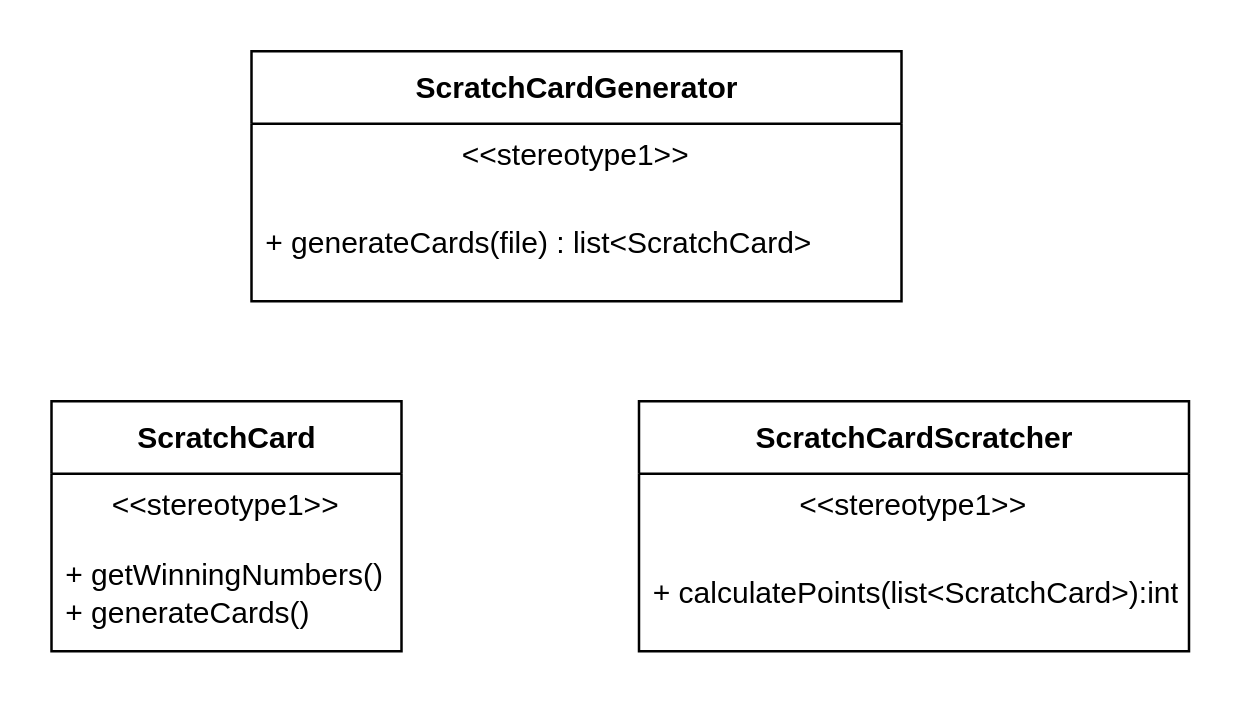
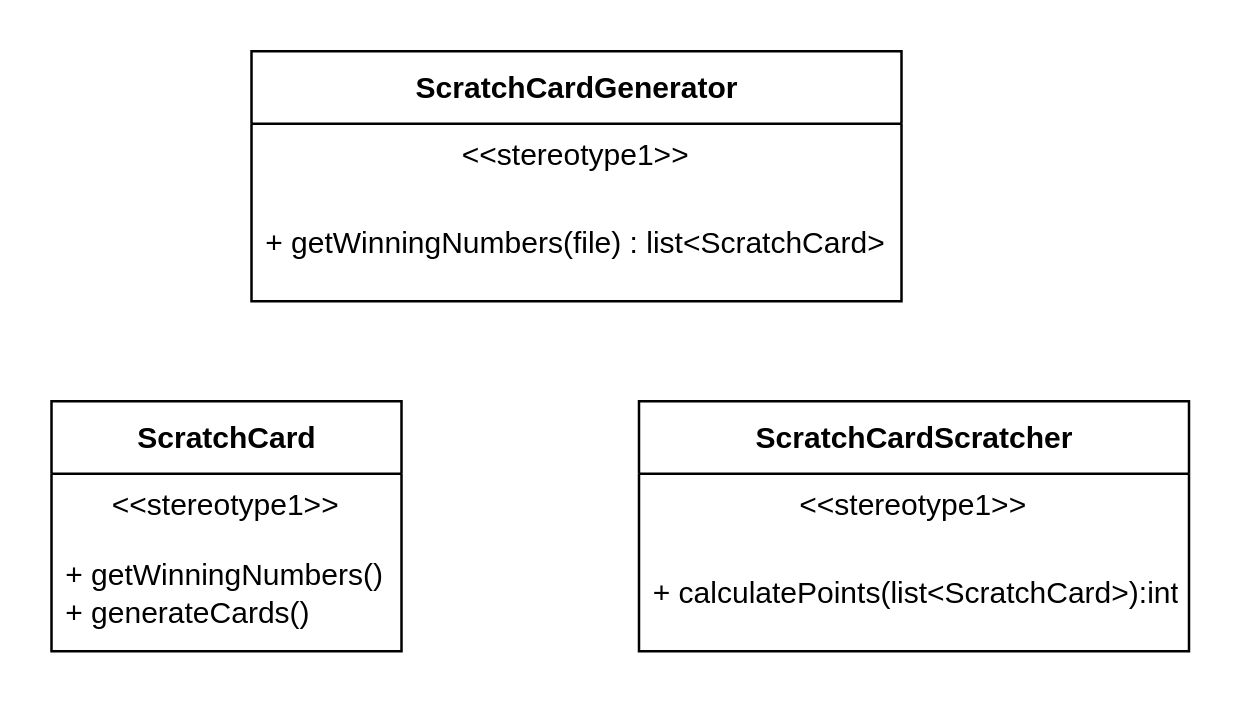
(579, 244) -> (605, 244)
